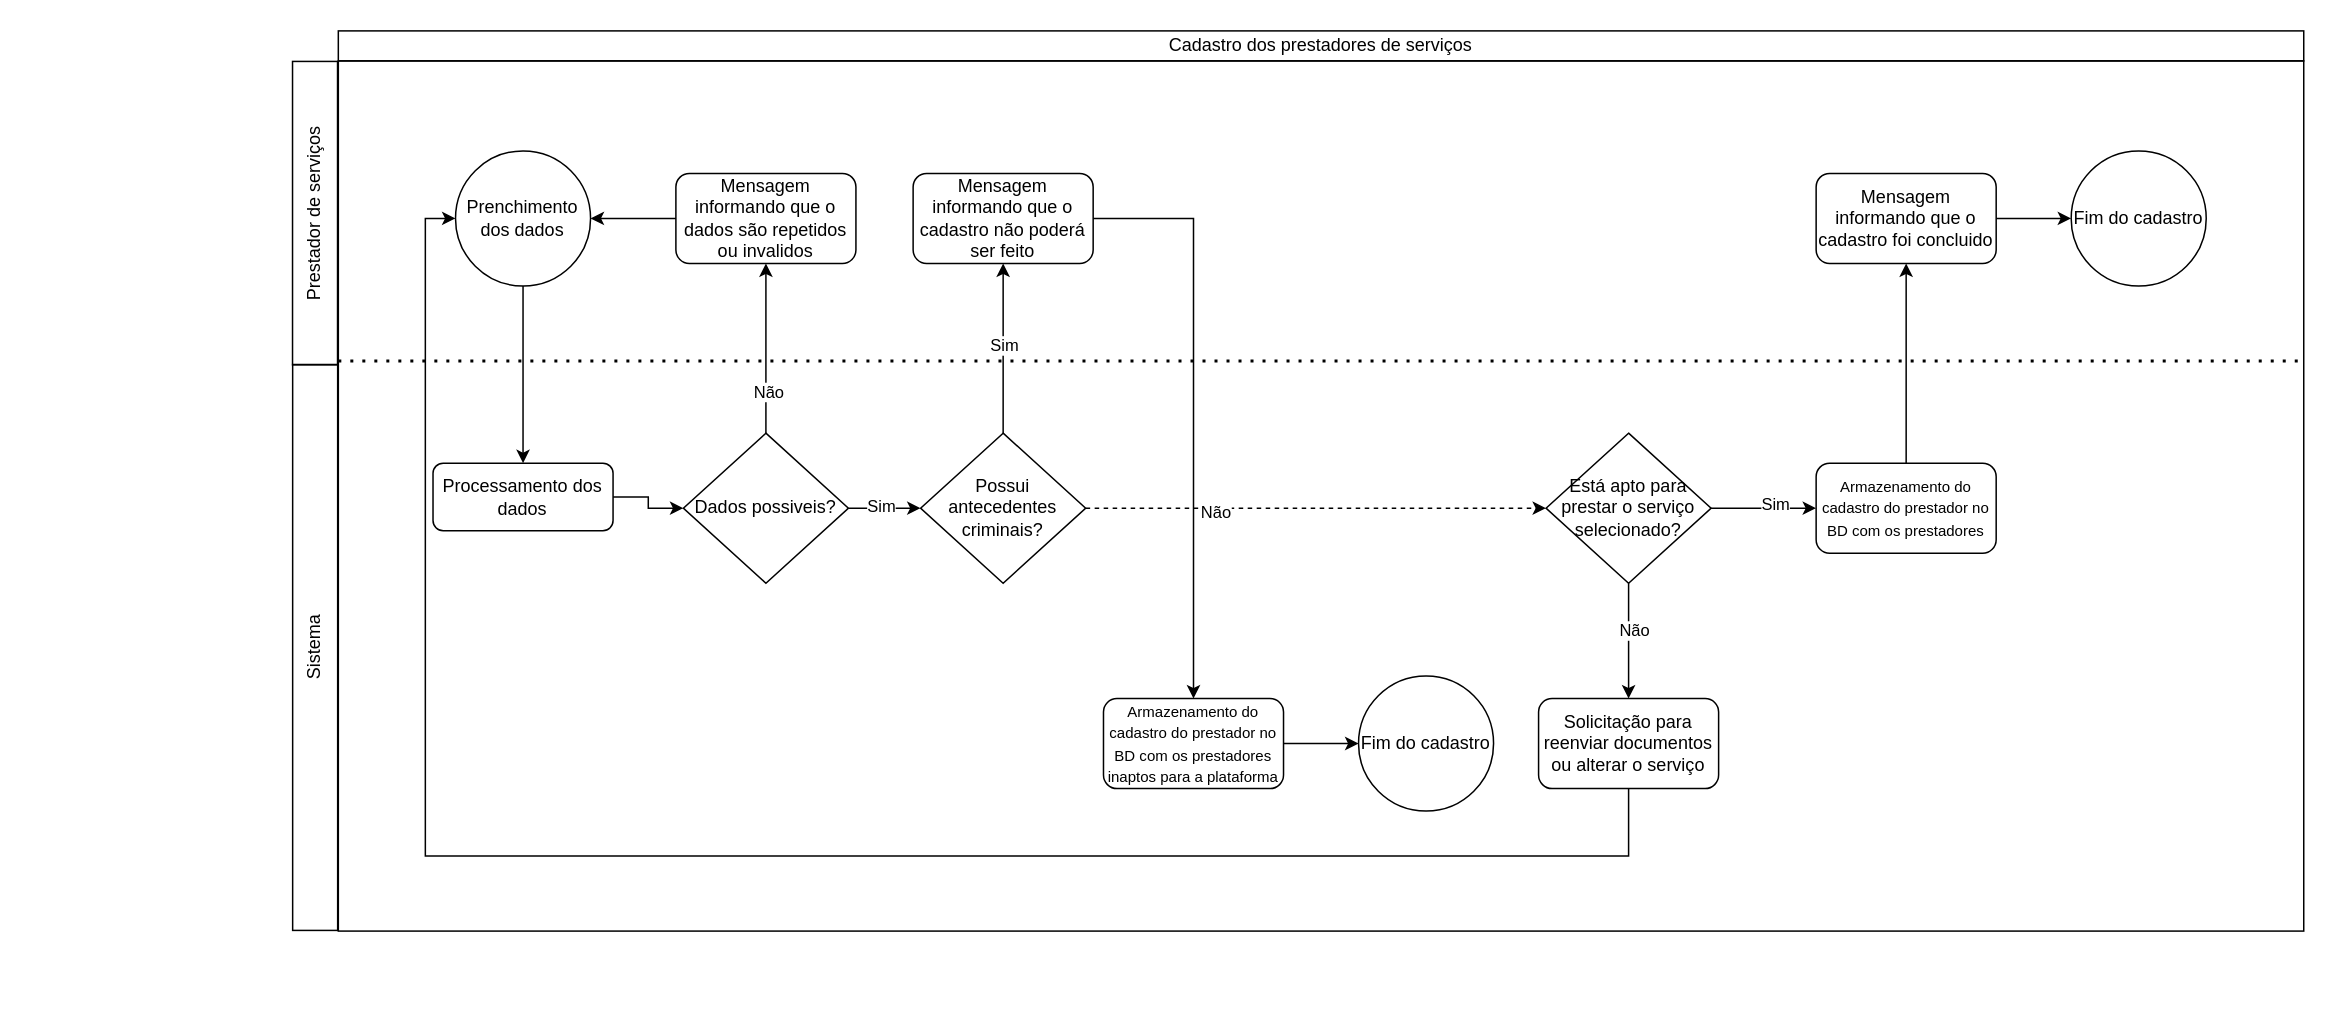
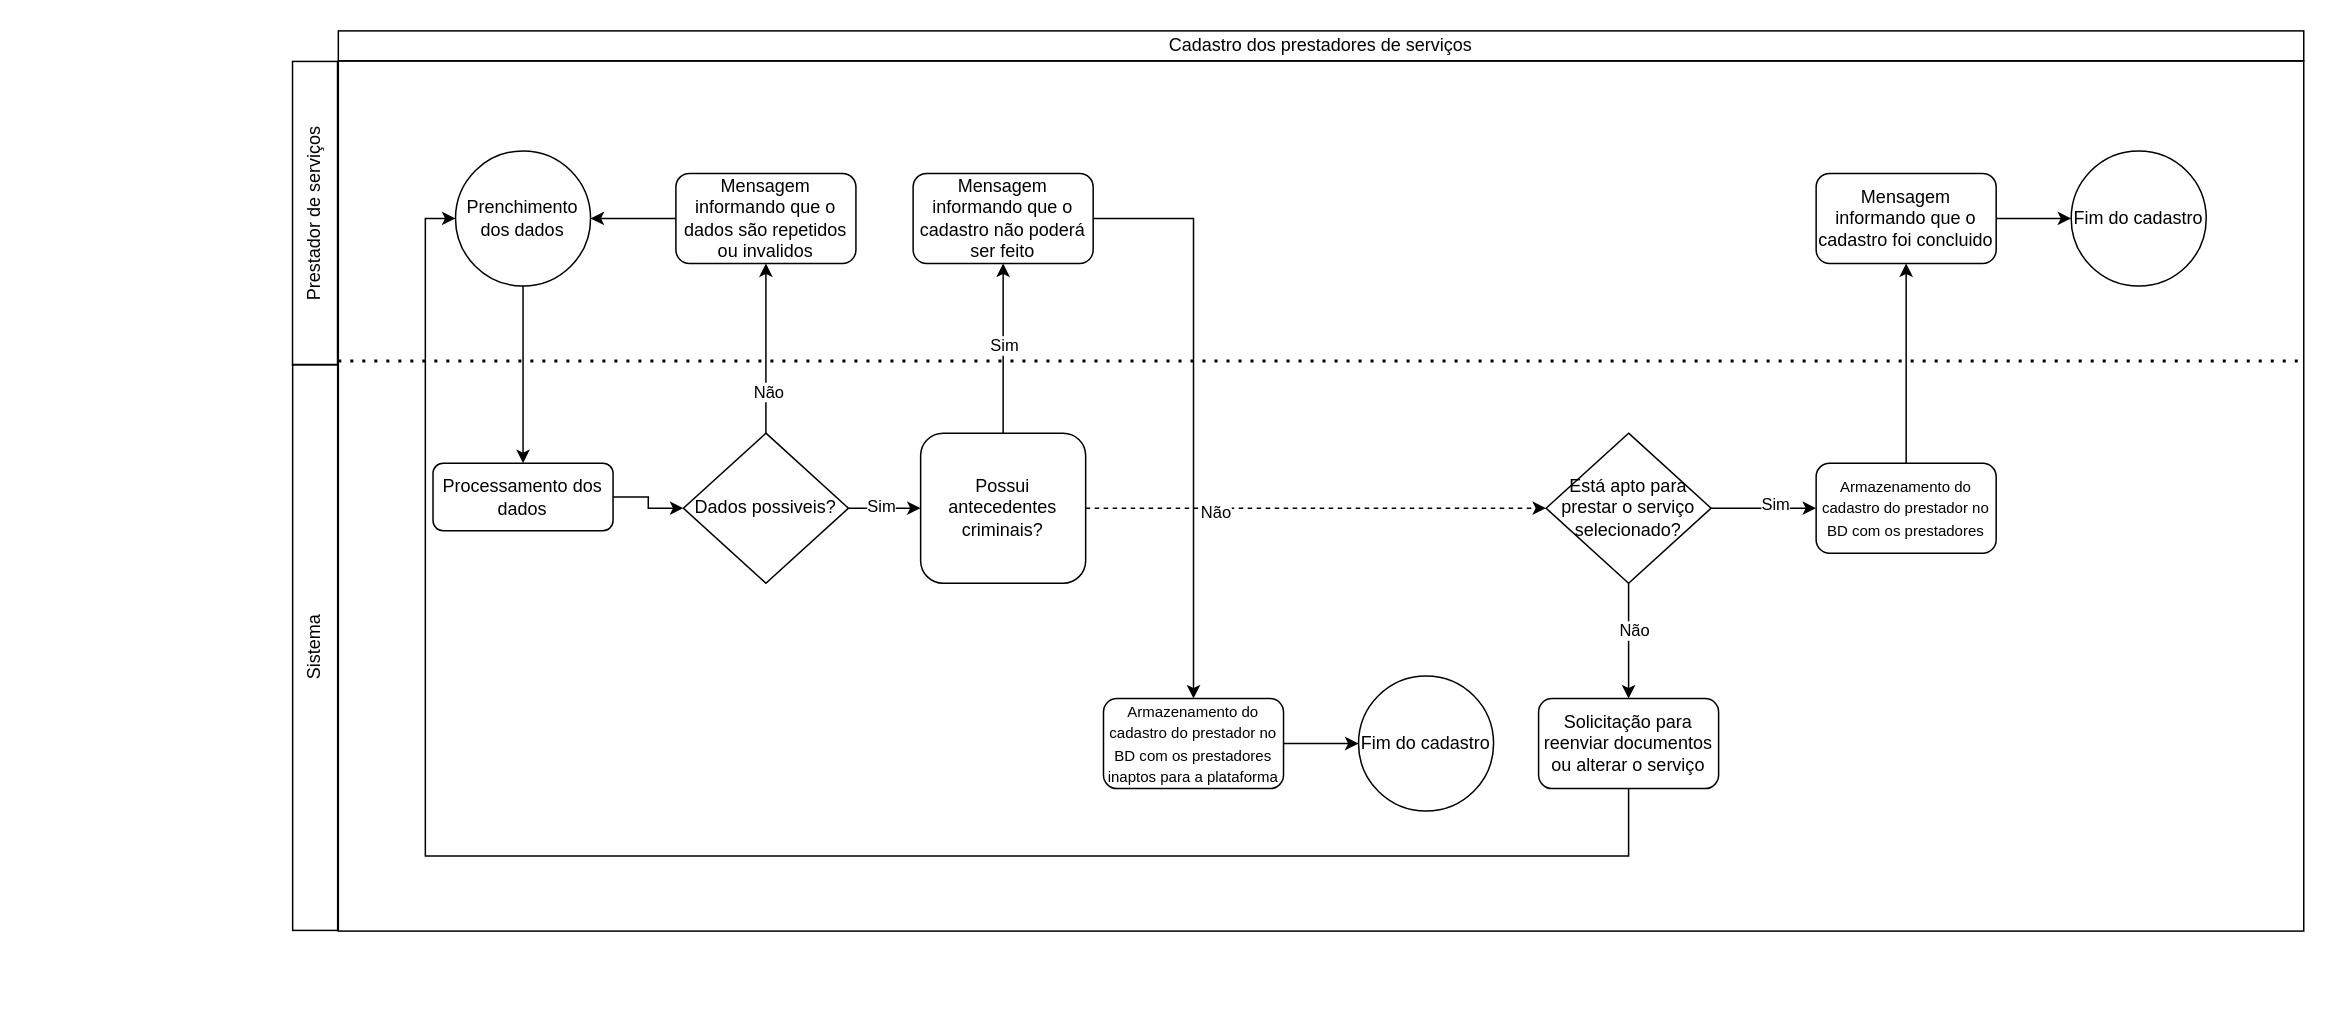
(1003, 508) -> (1003, 508)
